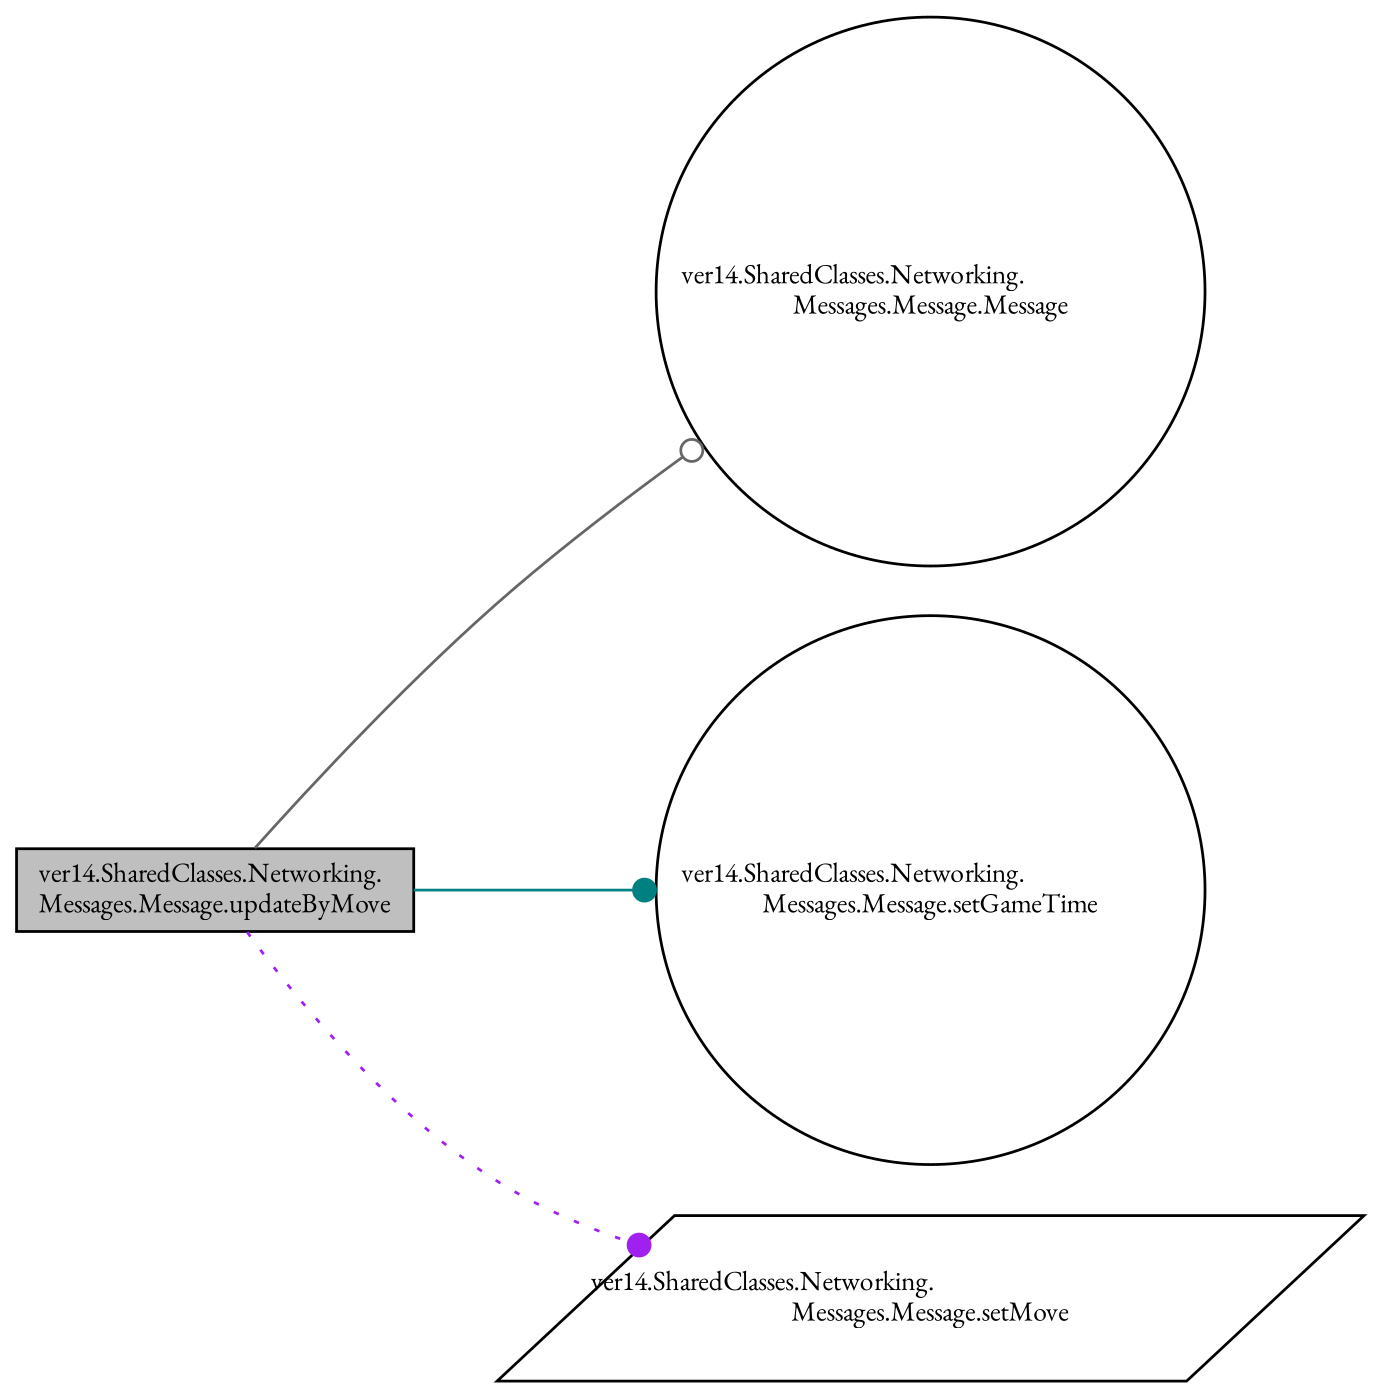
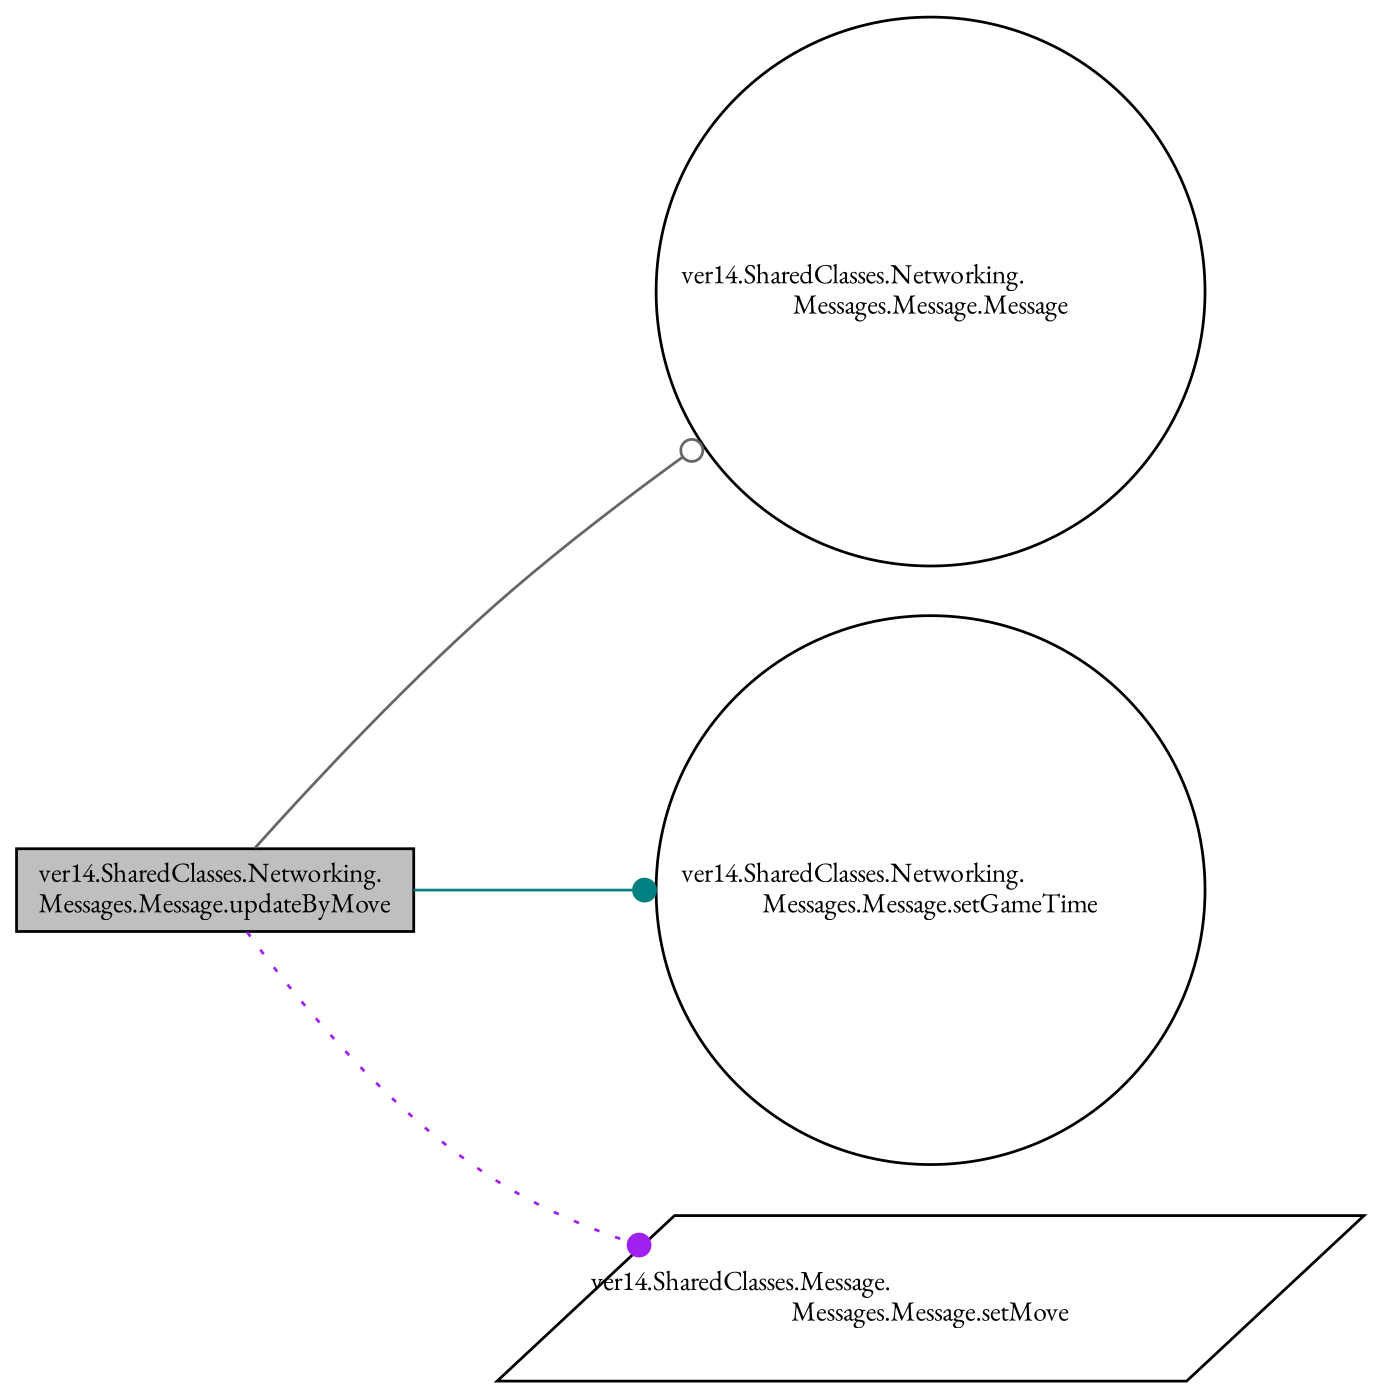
(931, 1298) -> (931, 1298)
